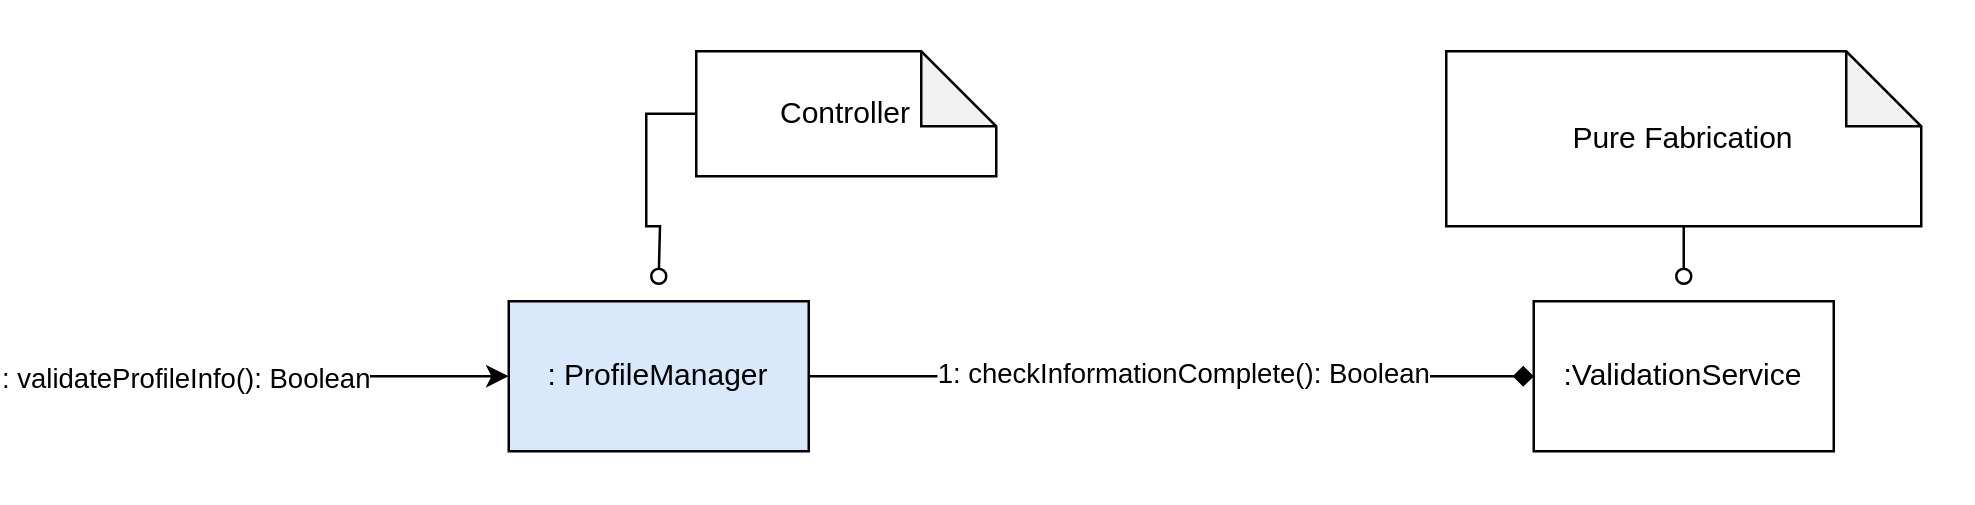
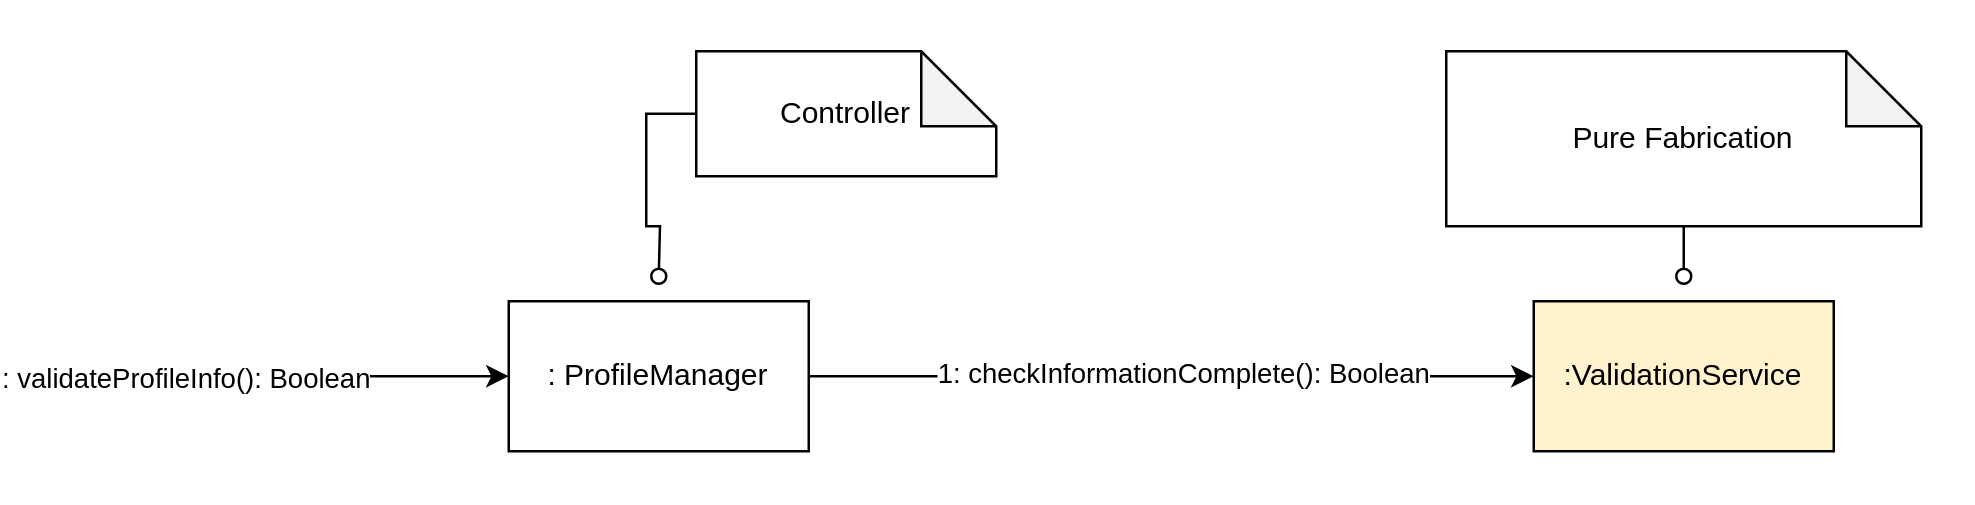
(659, 376) -> (659, 376)
(1513, 376) -> (1514, 376)
(1684, 376) -> (1684, 376)
